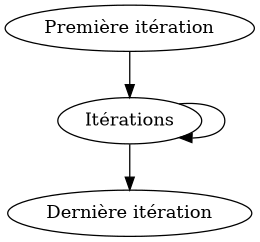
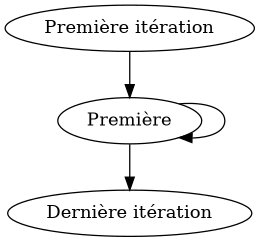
(130, 121) -> (130, 121)
